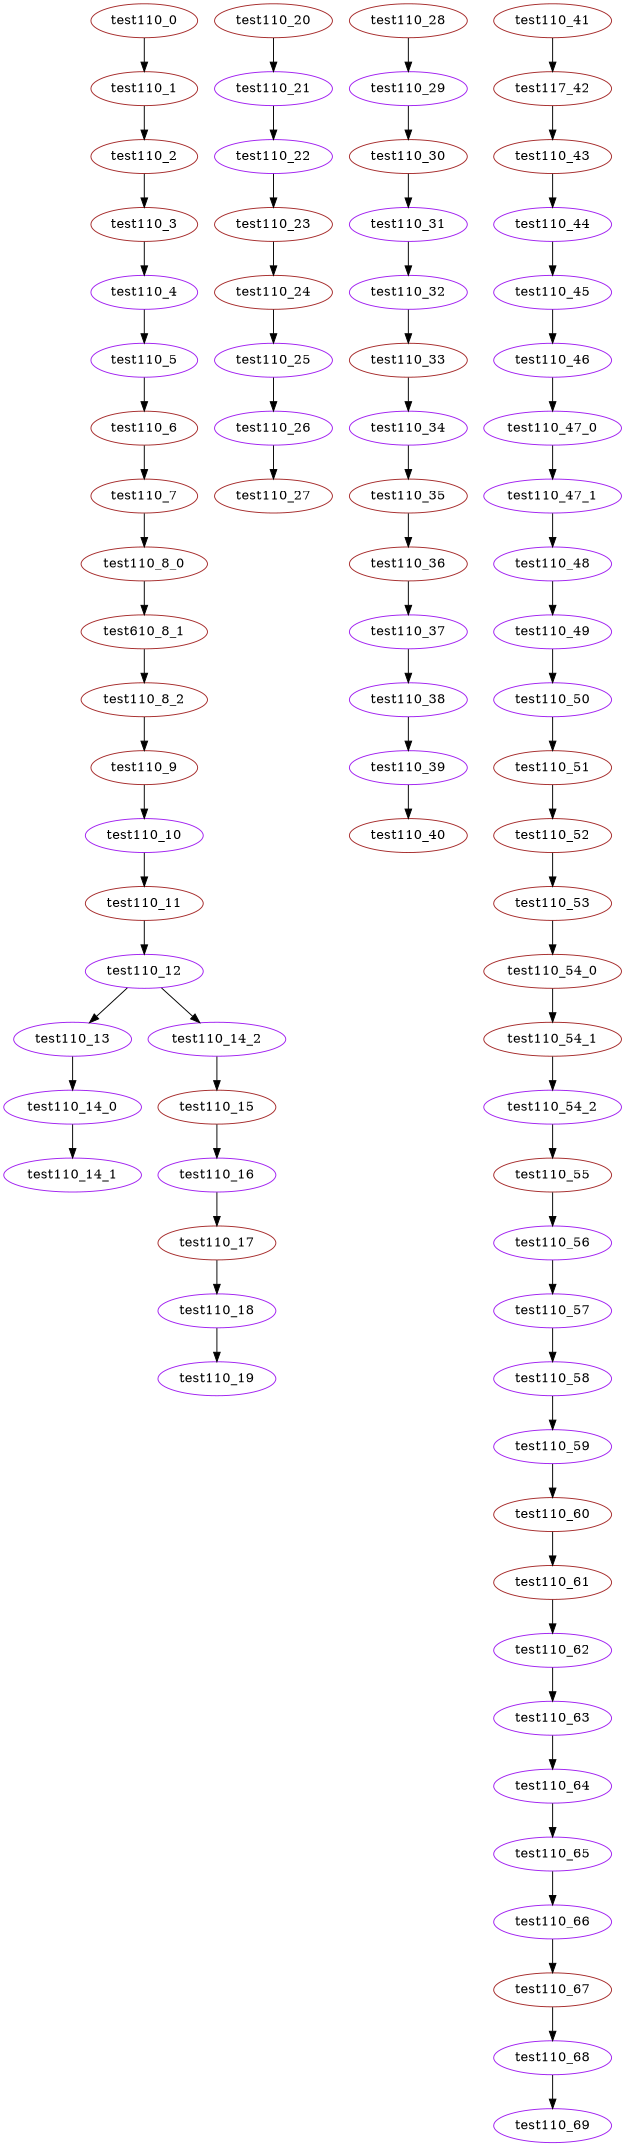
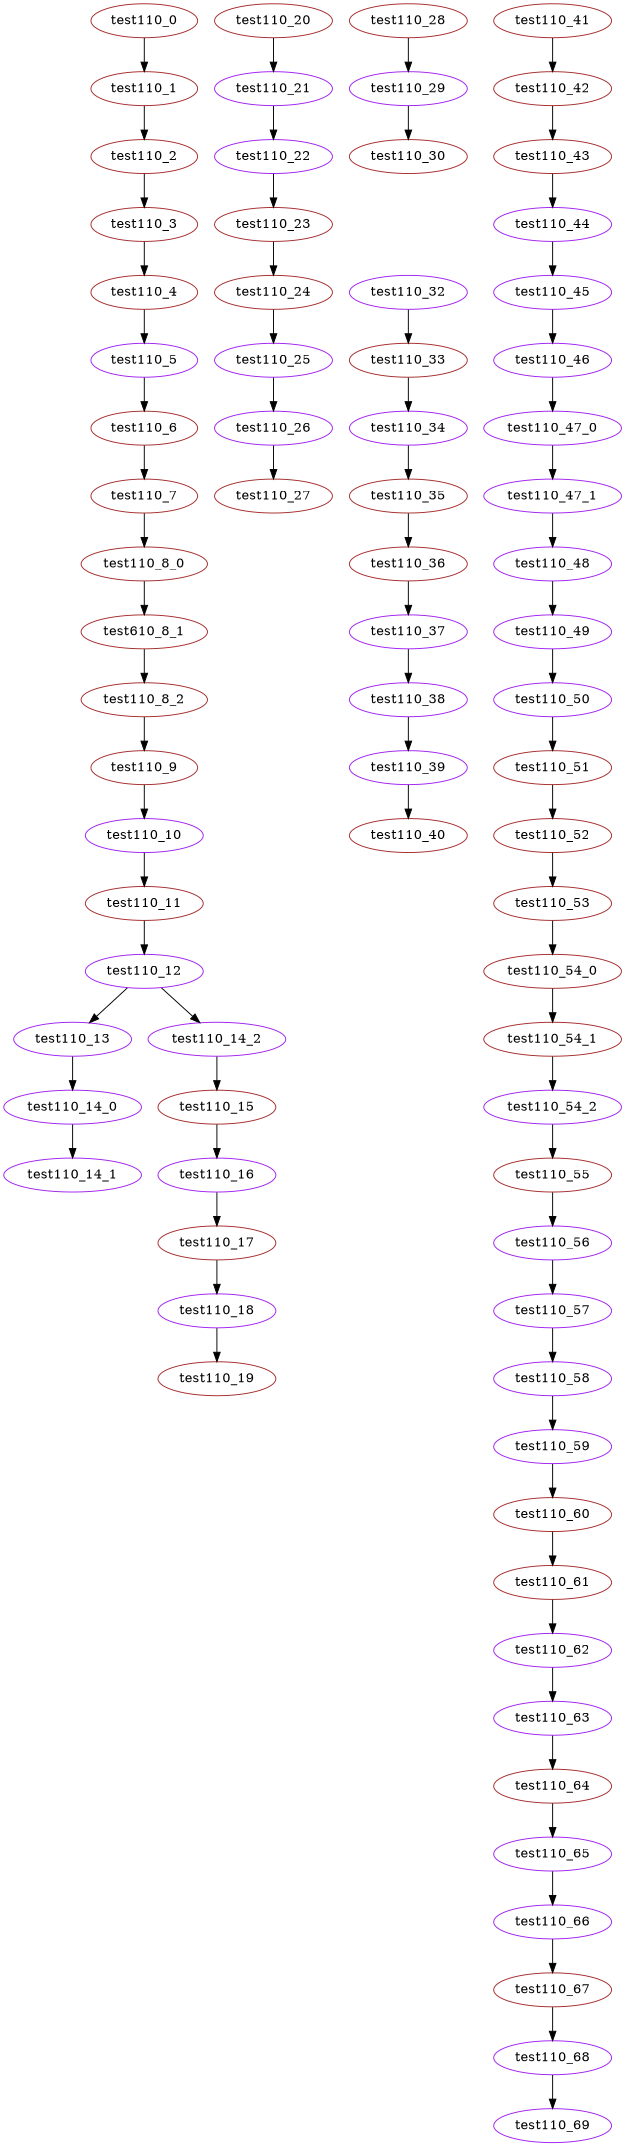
(553, 89) -> (553, 89)
(408, 224) -> none
(144, 292) -> (144, 292)
(217, 1379) -> (217, 1379)
(553, 1786) -> (553, 1786)
